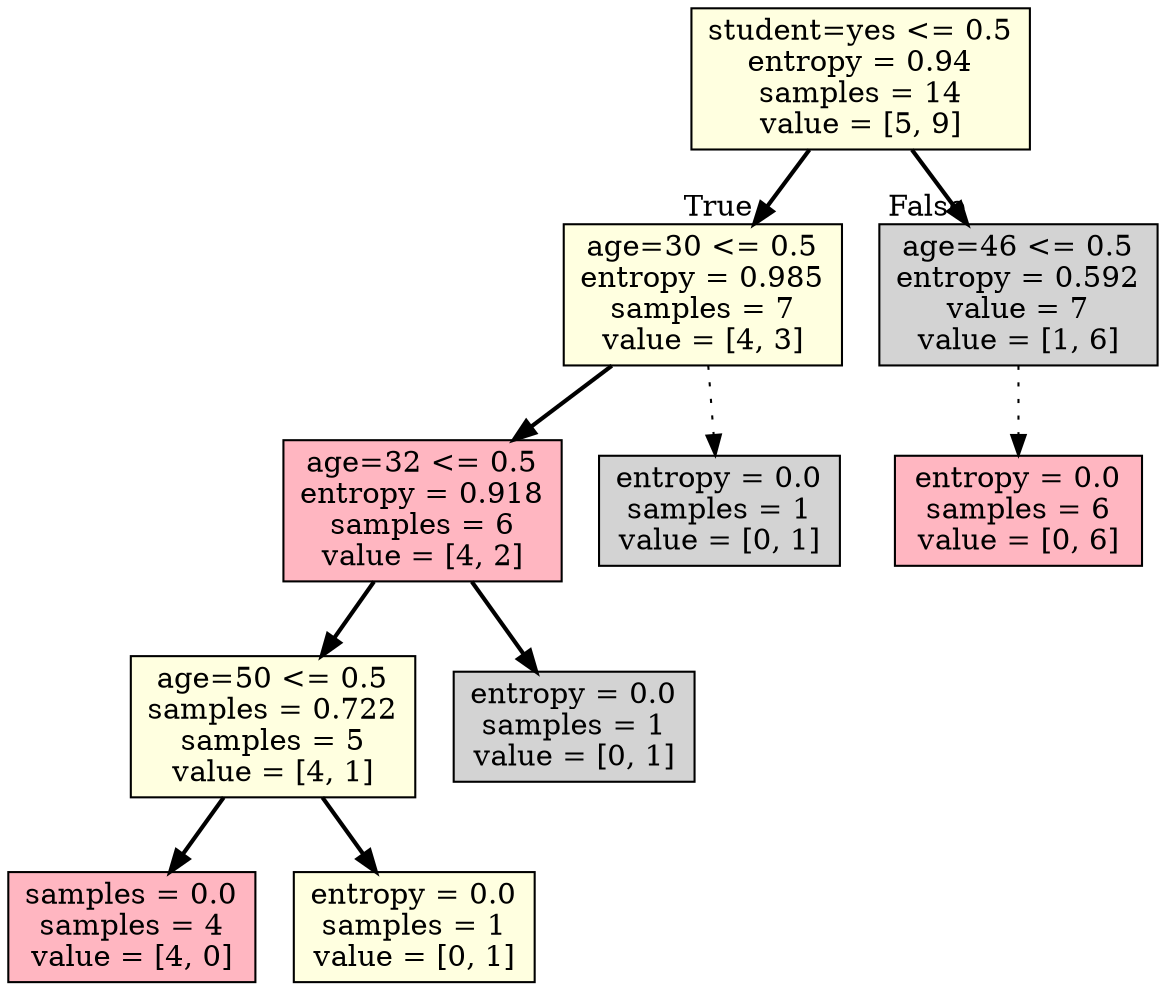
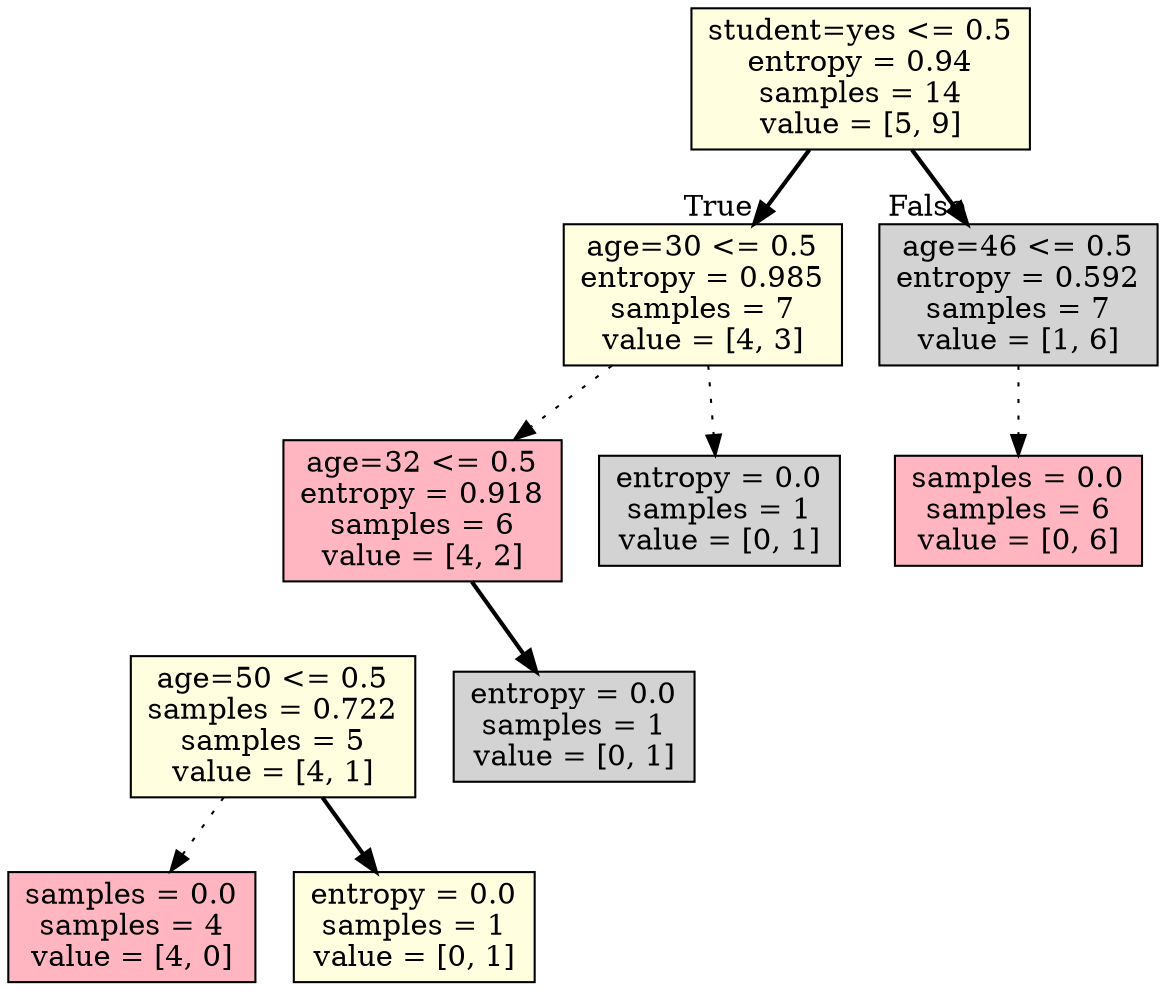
(1018, 295) -> (1018, 295)
(572, 396) -> (572, 396)
(1018, 511) -> (1018, 511)
(354, 610) -> none
(203, 826) -> (203, 826)
